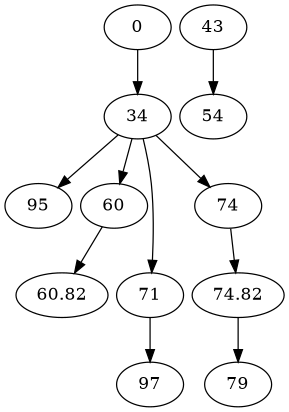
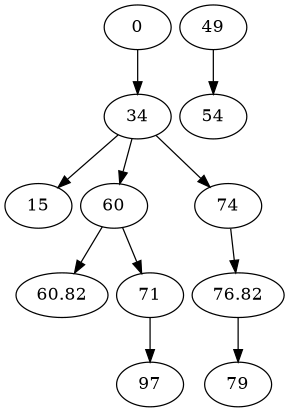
(213, 27) -> (213, 27)
(153, 199) -> (130, 245)
(38, 206) -> (38, 206)
(238, 295) -> (238, 295)
